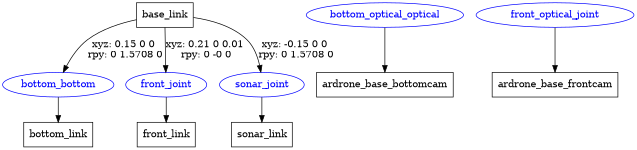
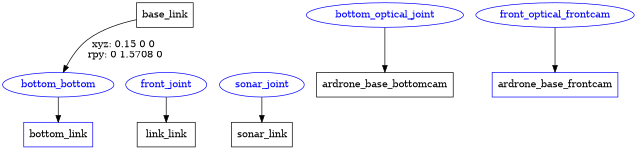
(385, 15) -> (385, 15)
(555, 15) -> (555, 15)
(235, 31) -> none
(165, 46) -> none
(555, 85) -> (555, 85)
(58, 135) -> (58, 135)
(166, 135) -> (166, 135)
